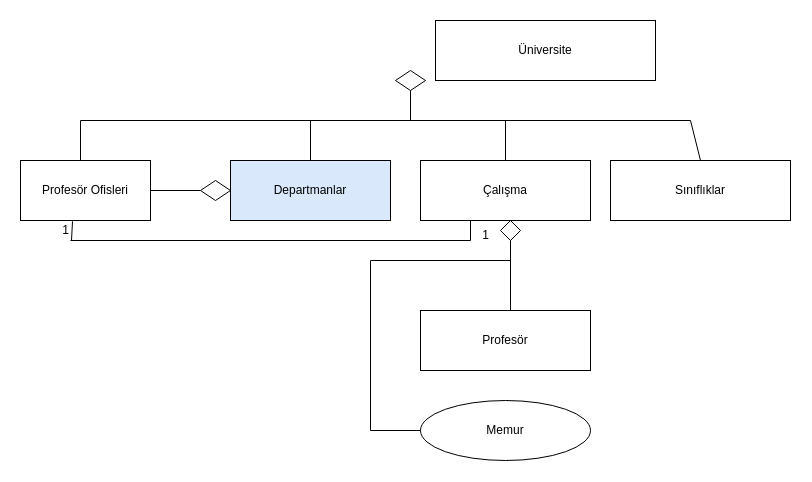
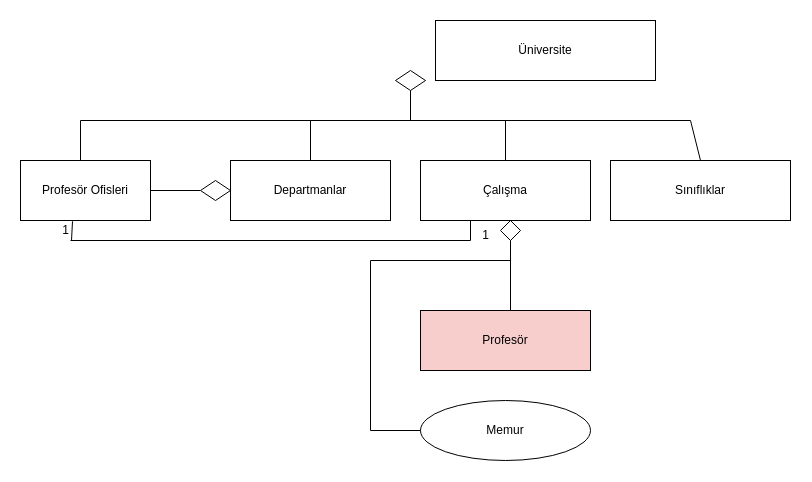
(311, 191) -> (311, 191)
(506, 341) -> (506, 341)
